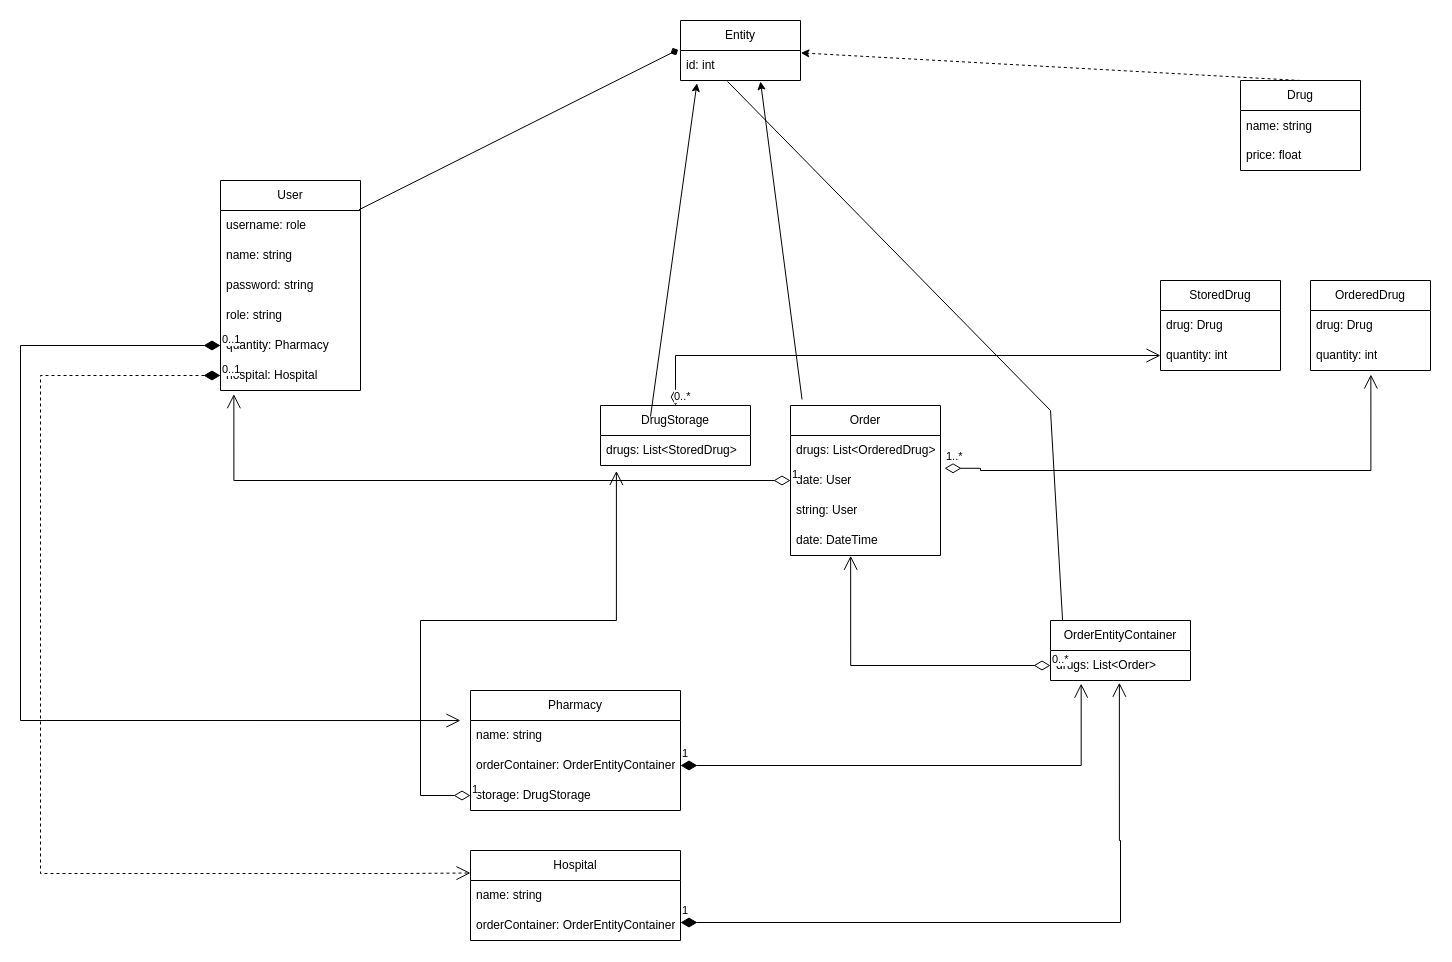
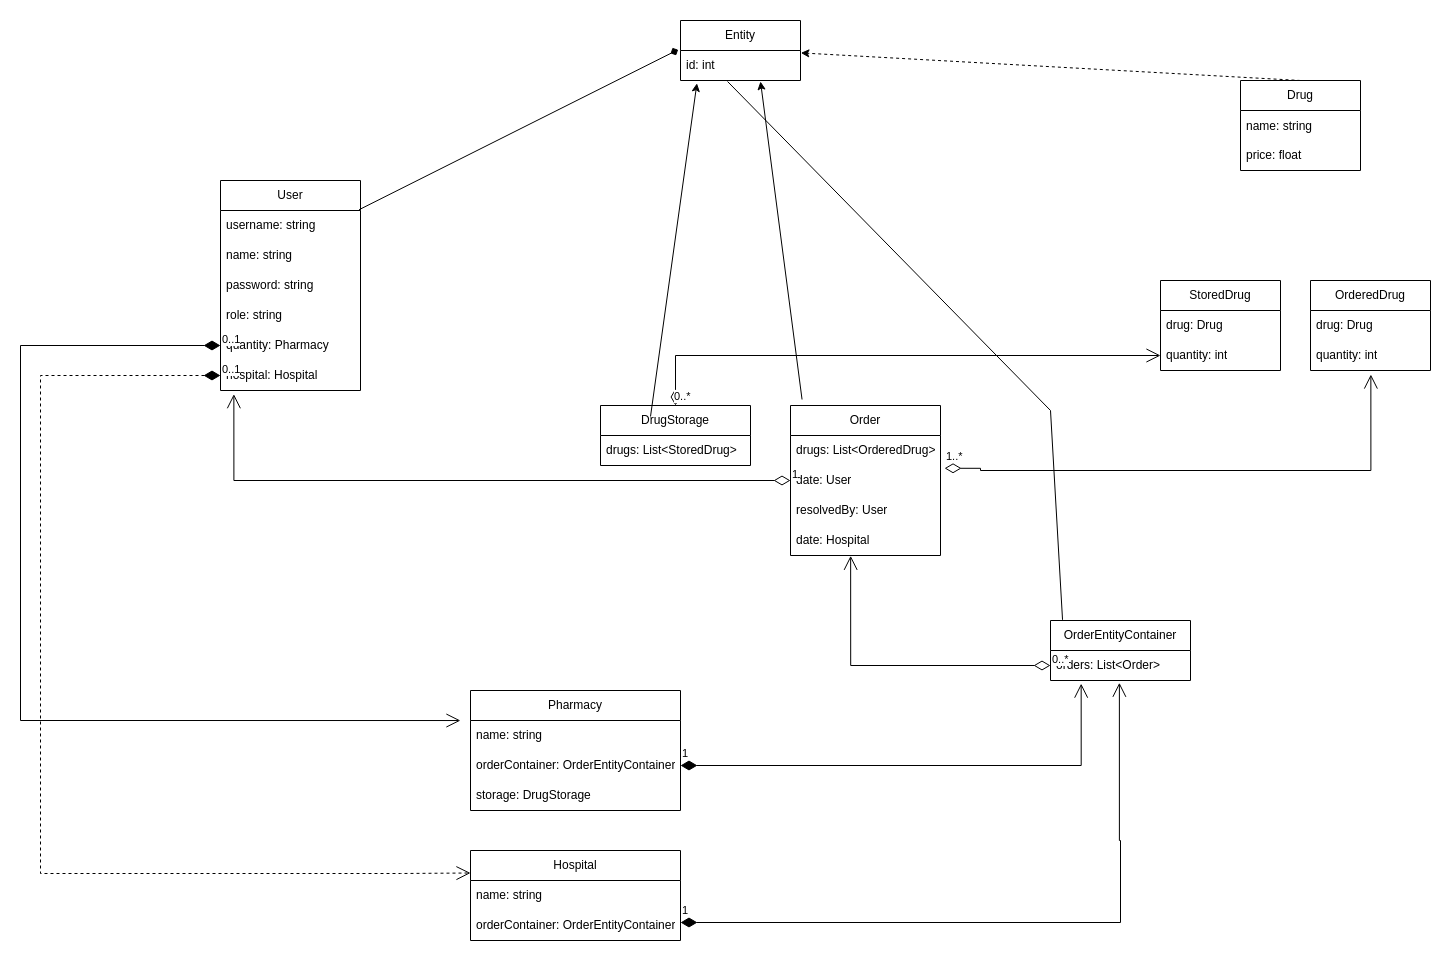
(269, 226) -> (276, 226)
(832, 511) -> (846, 511)
(839, 541) -> (837, 541)
(487, 621) -> none
(1112, 666) -> (1116, 666)
